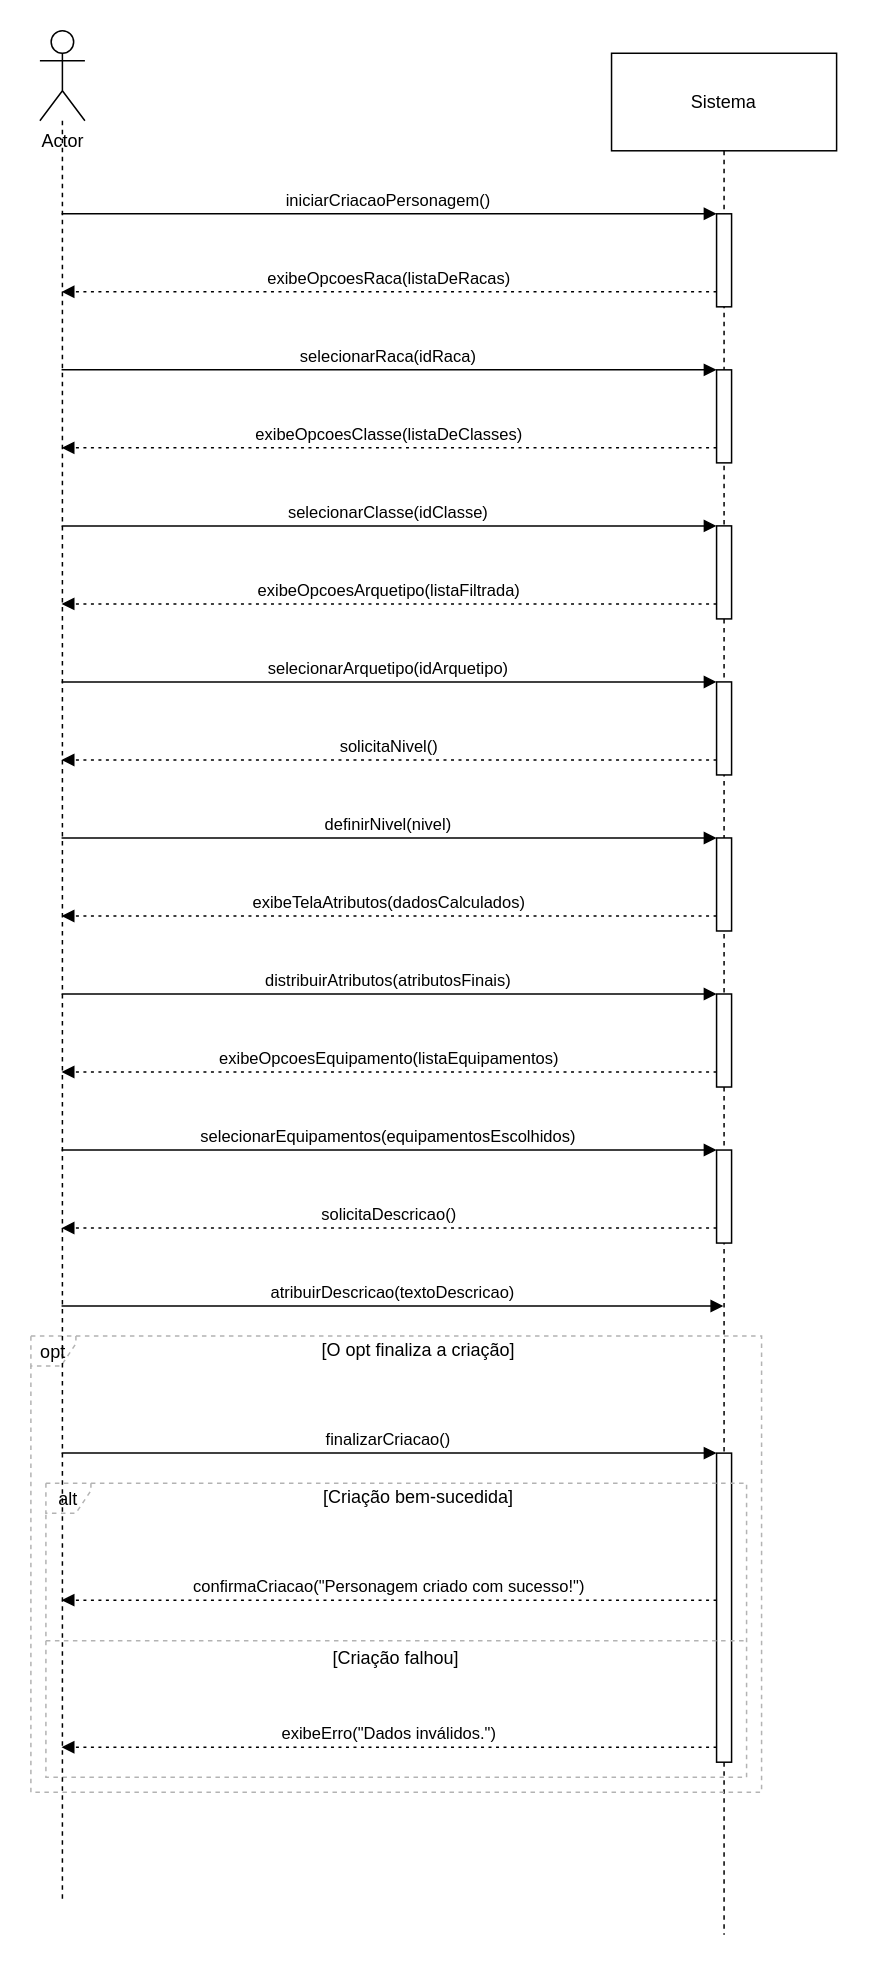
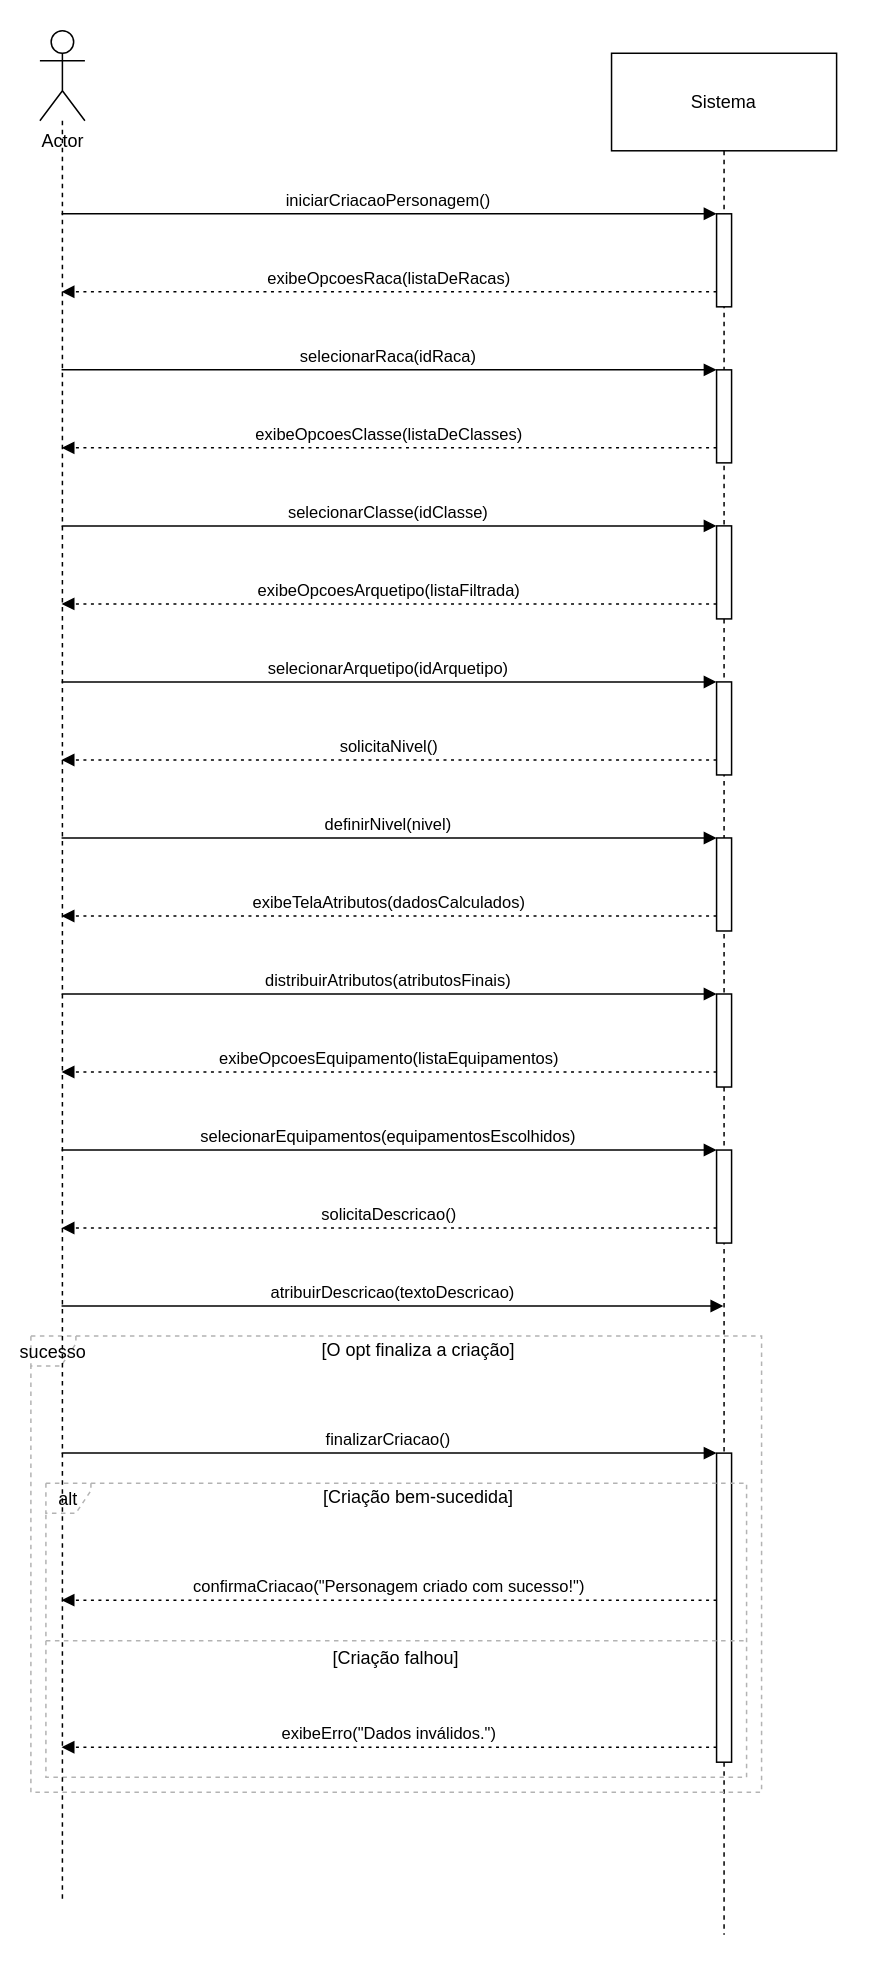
(53, 1352) -> (53, 1352)
